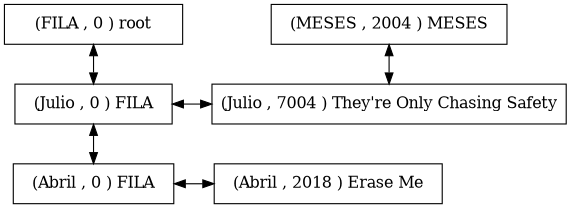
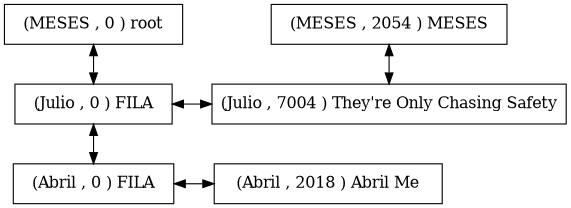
(94, 24) -> (94, 24)
(389, 24) -> (389, 24)
(328, 184) -> (328, 184)
